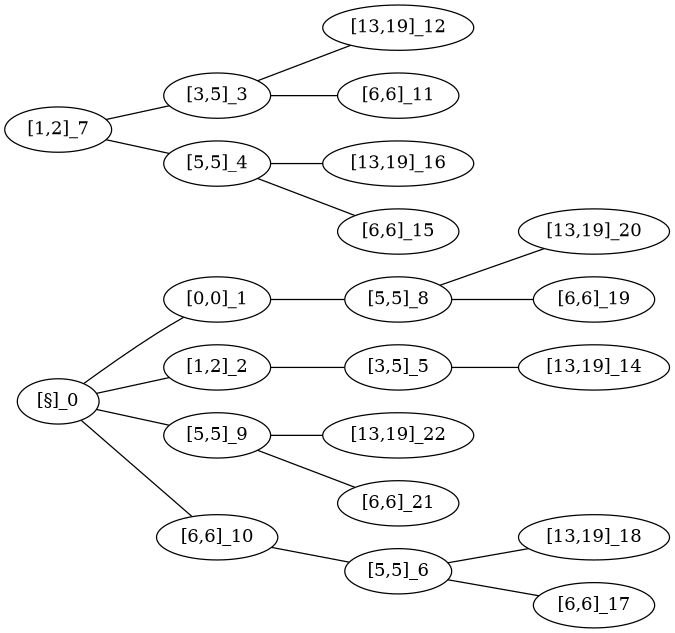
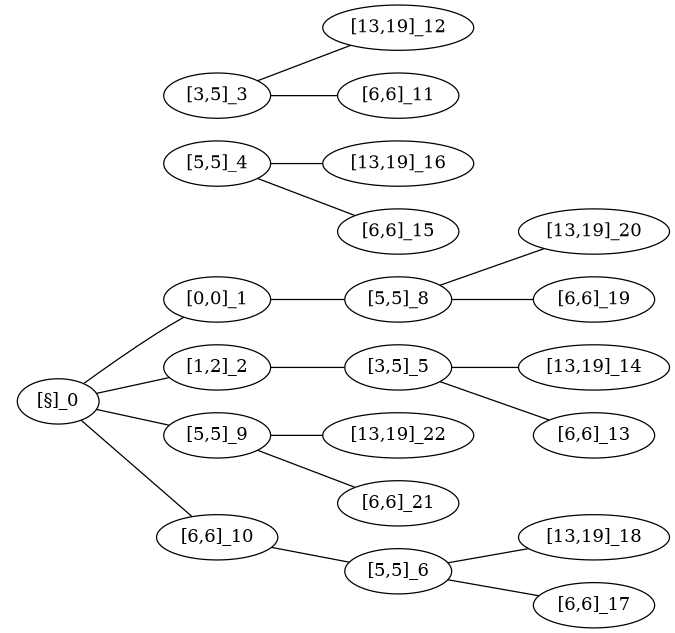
(58, 130) -> none
none -> (594, 435)
